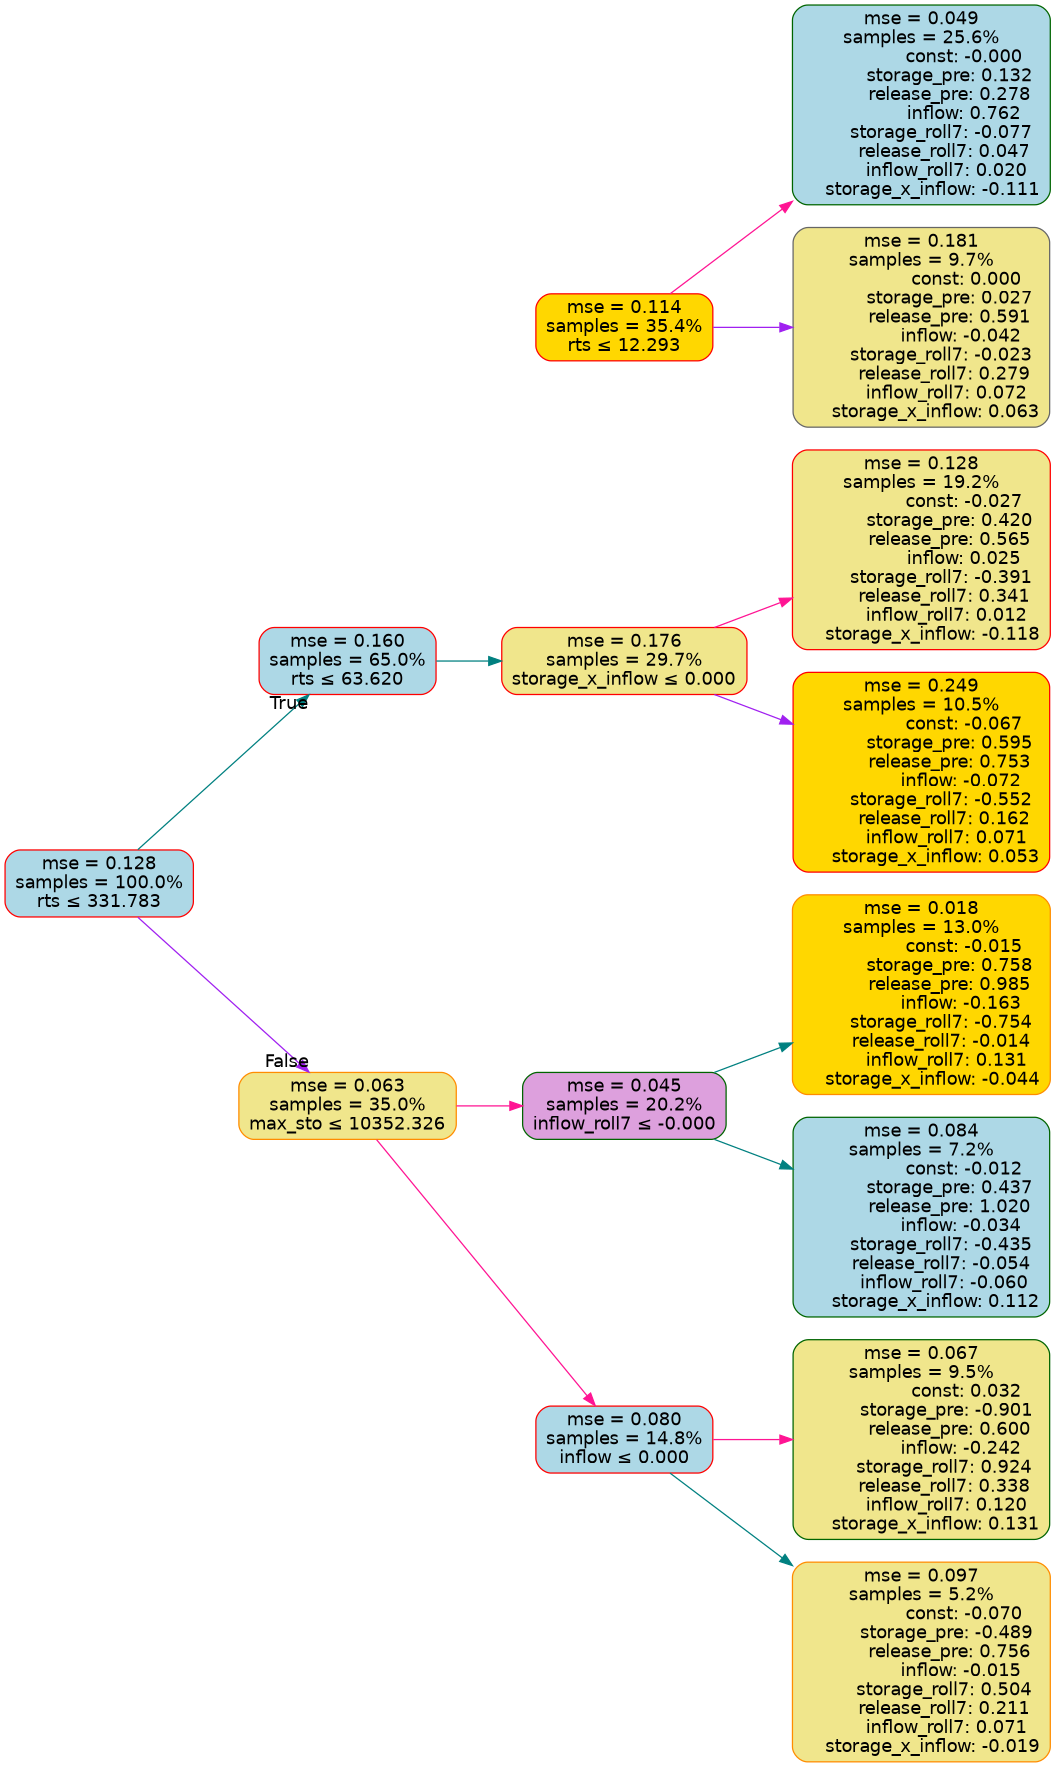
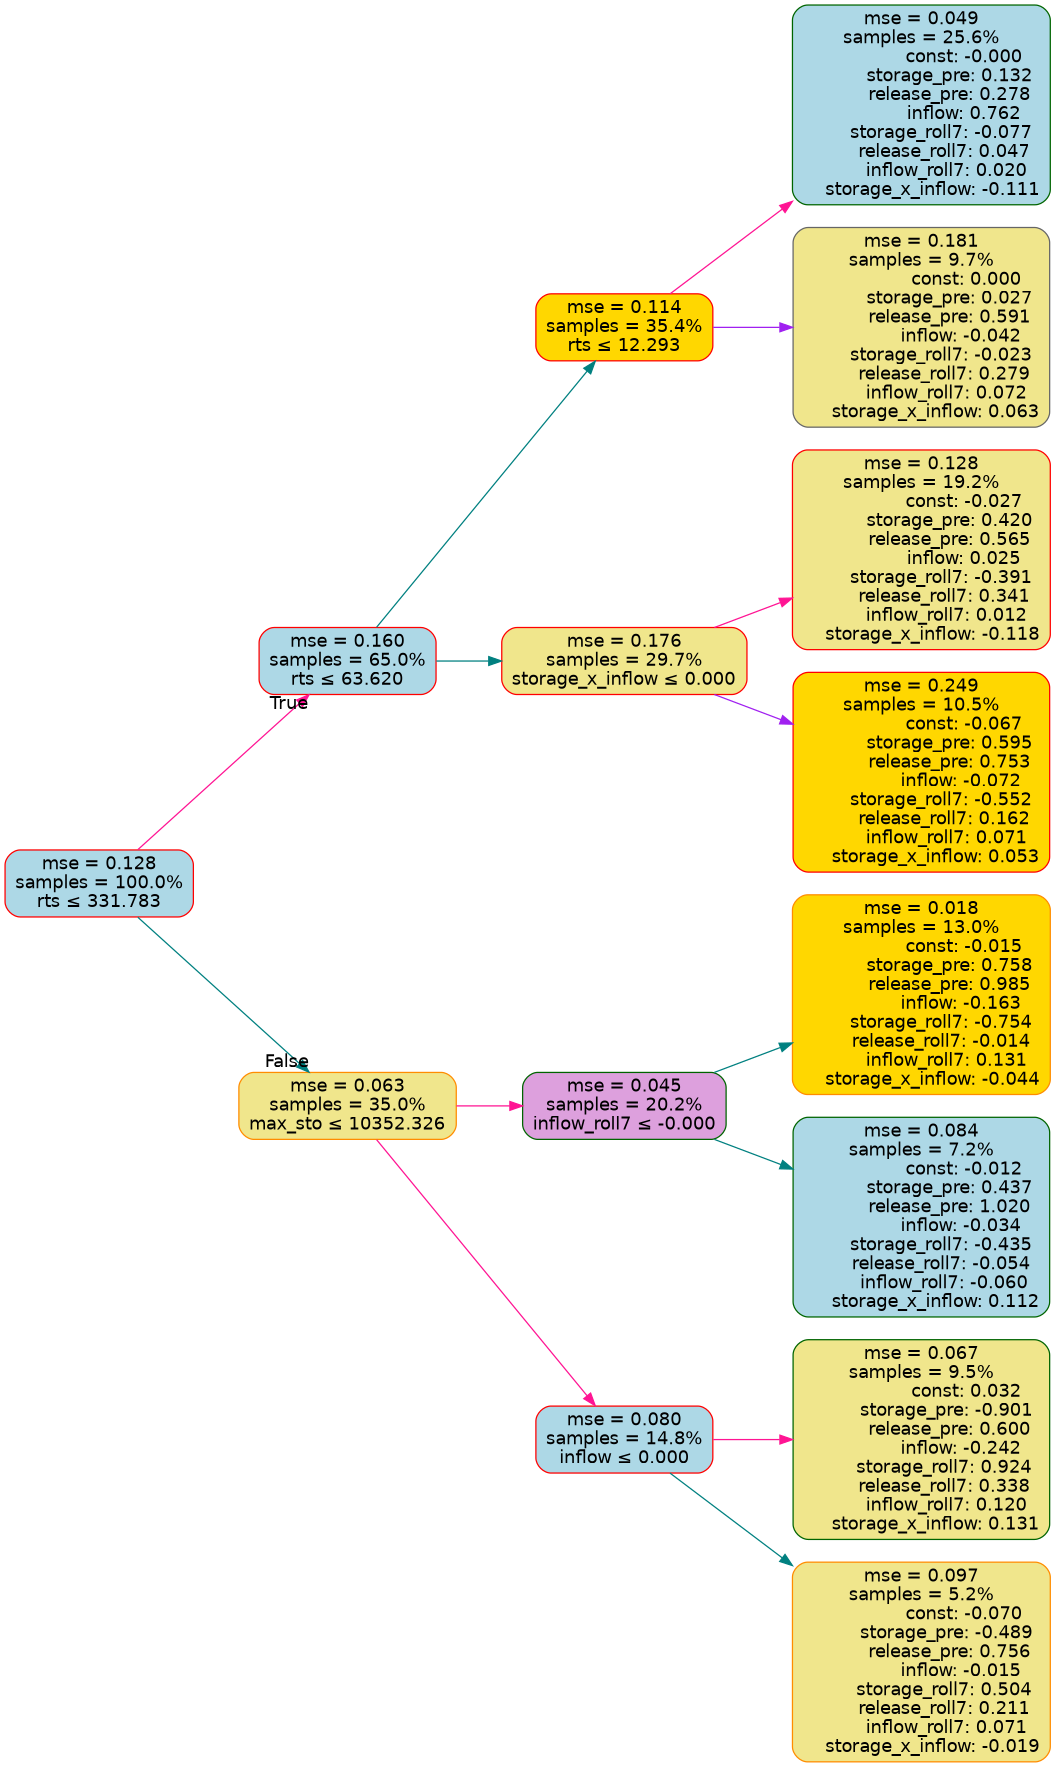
none -> (482, 499)
(219, 777) -> (219, 777)
(219, 990) -> (219, 990)
